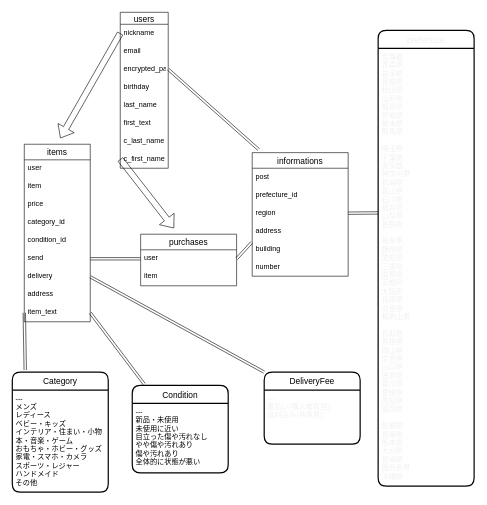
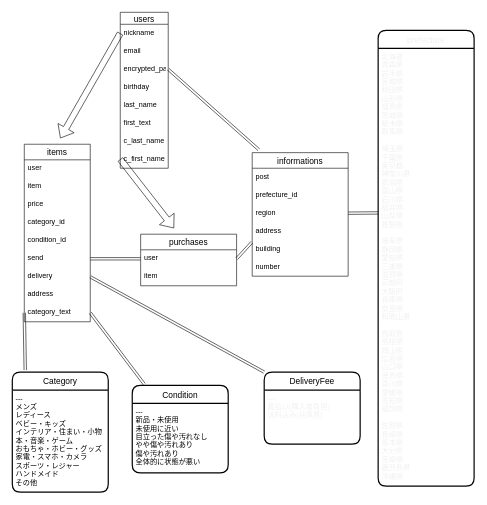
(45, 312) -> (54, 312)
